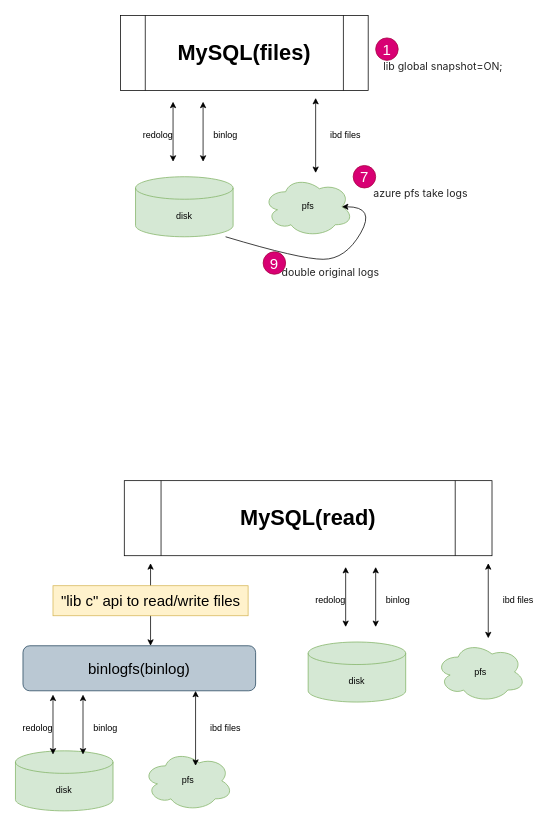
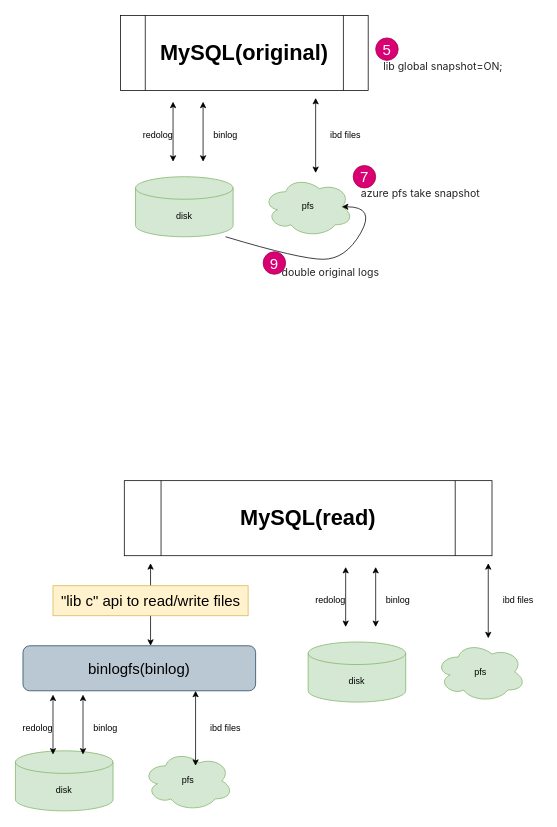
(387, 49) -> (387, 49)
(244, 53) -> (244, 53)
(420, 192) -> (420, 192)
